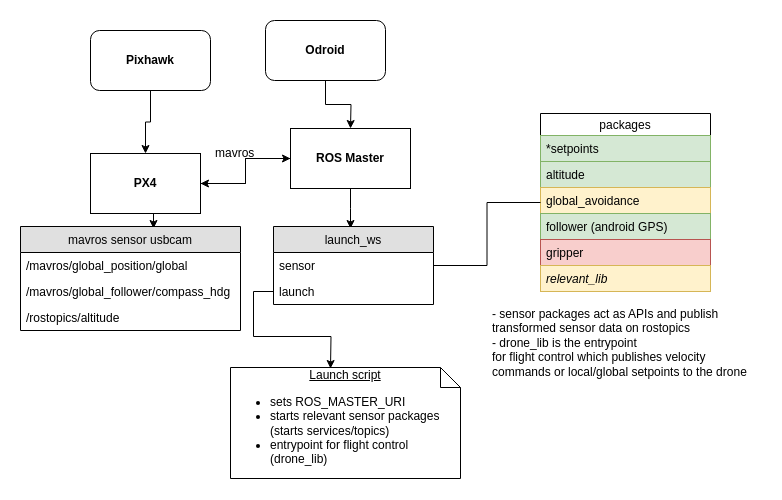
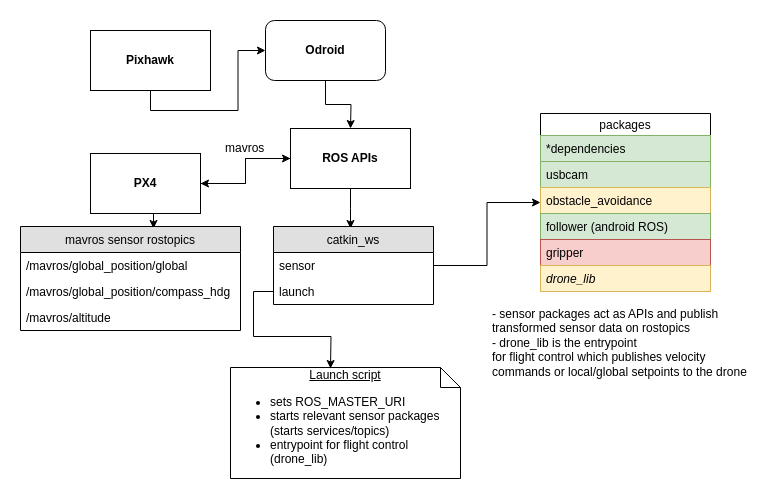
(151, 61) -> (151, 61)
(146, 125) -> (233, 111)
(578, 149) -> (588, 149)
(239, 154) -> (249, 149)
(351, 159) -> (351, 159)
(570, 175) -> (566, 175)
(595, 201) -> (603, 201)
(535, 203) -> (532, 203)
(612, 227) -> (612, 227)
(130, 240) -> (130, 240)
(353, 240) -> (353, 240)
(582, 279) -> (573, 279)
(137, 292) -> (137, 292)
(85, 318) -> (77, 318)
